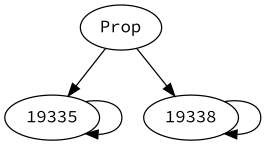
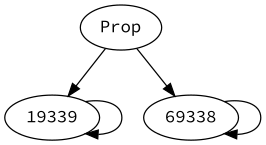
(52, 118) -> (52, 118)
(191, 118) -> (191, 118)
